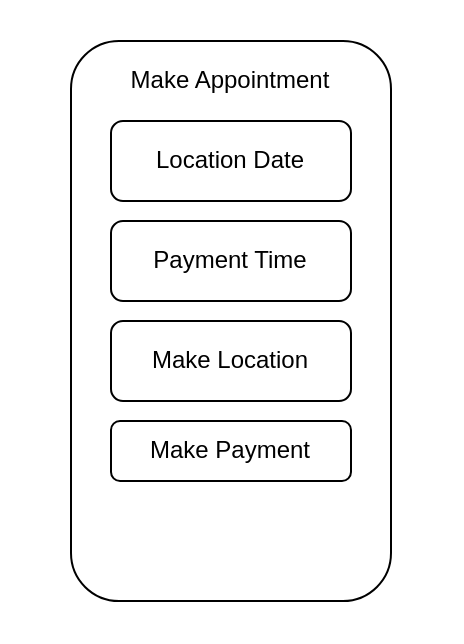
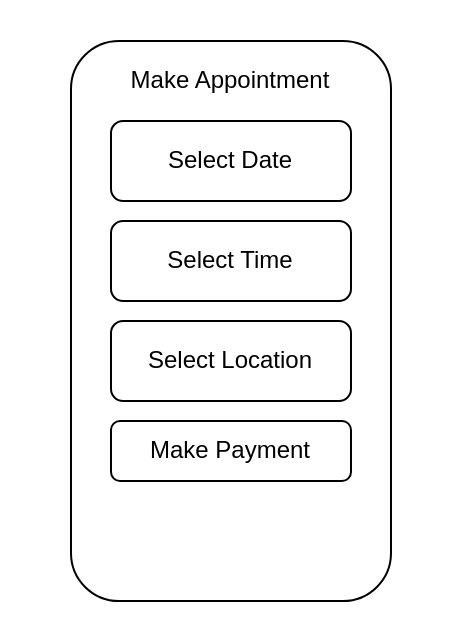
(231, 161) -> (231, 161)
(231, 261) -> (231, 261)
(231, 361) -> (231, 361)
